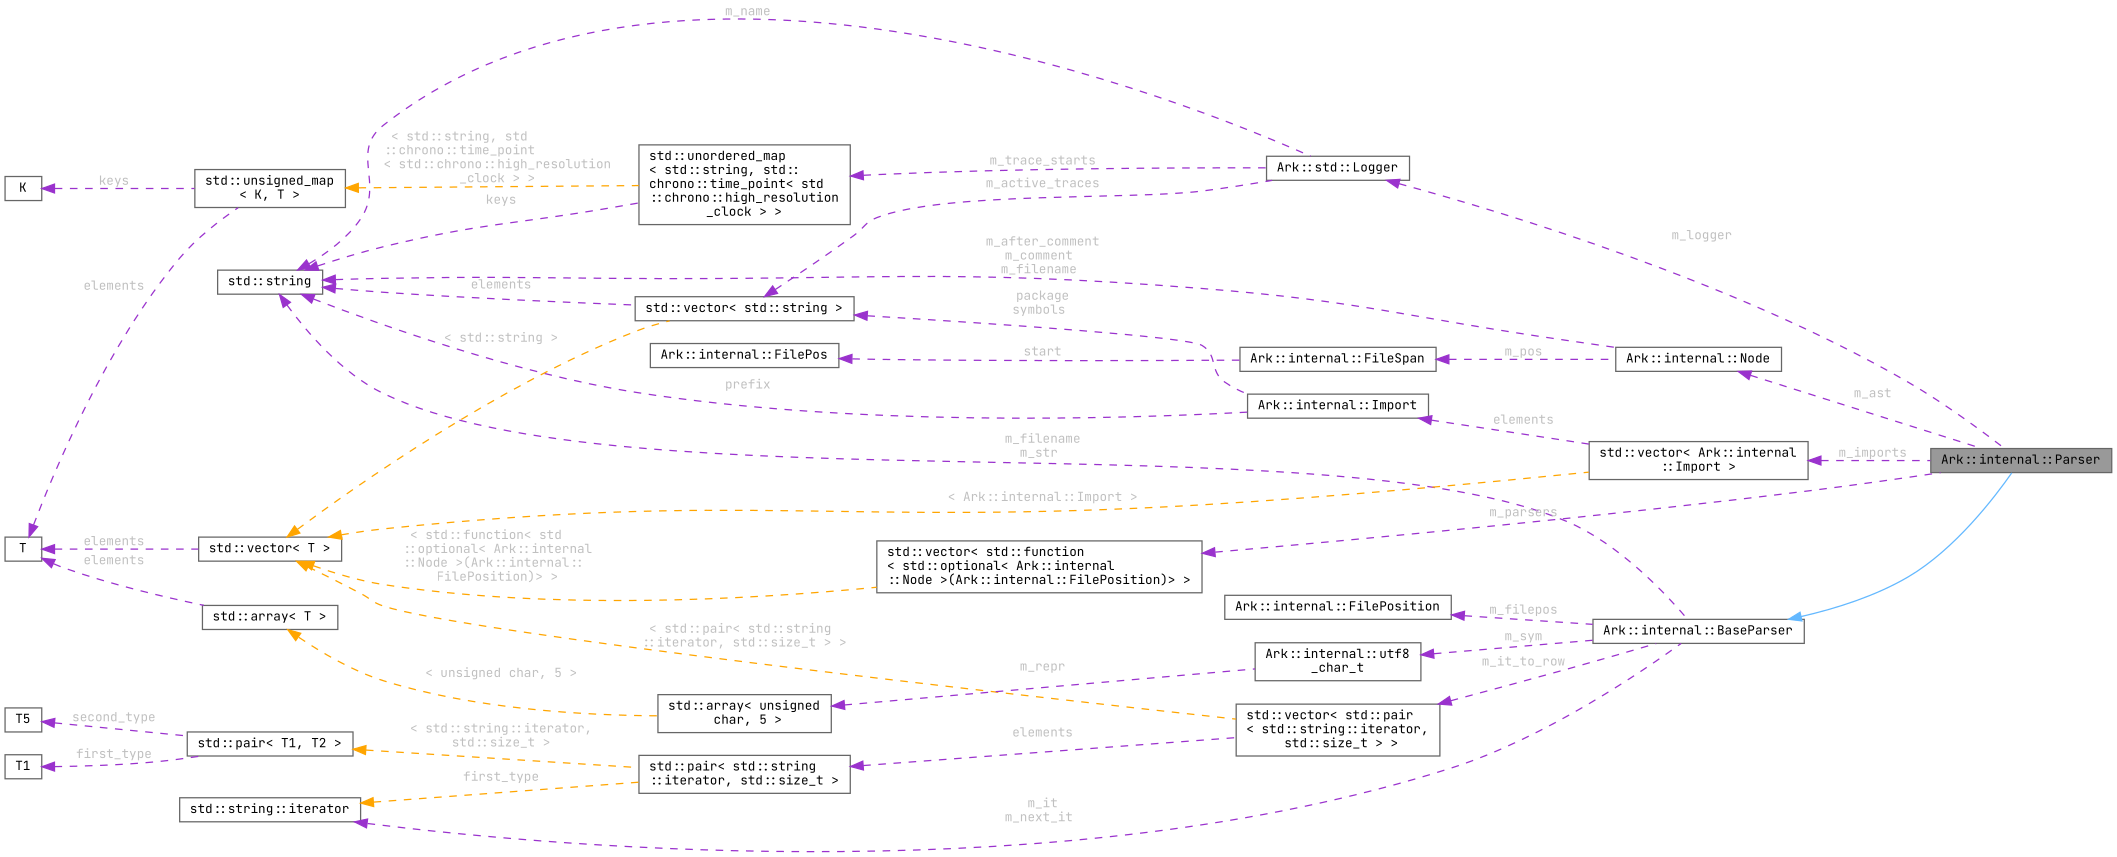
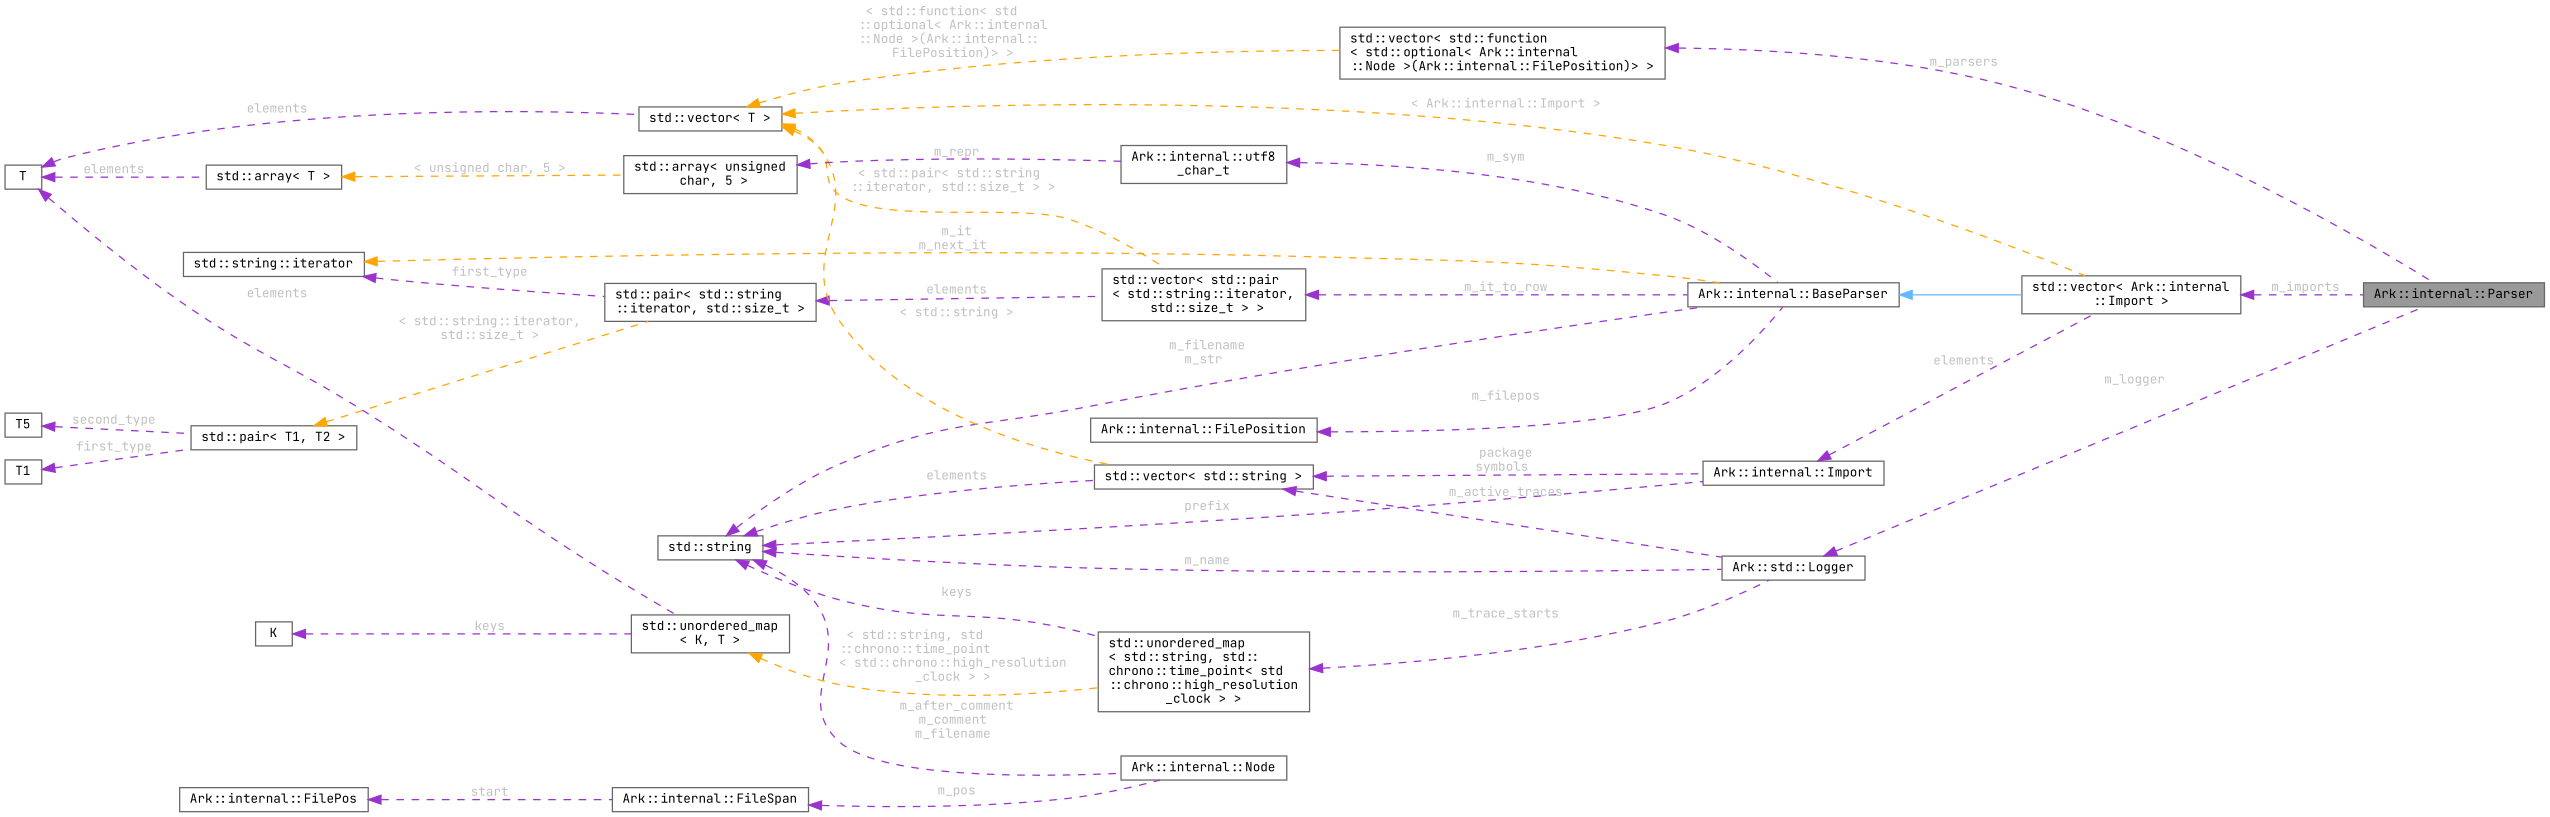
(270, 189) -> (710, 634)
(1866, 412) -> none
(1922, 568) -> (1967, 295)
(506, 792) -> (490, 288)
(1044, 842) -> (1049, 253)
